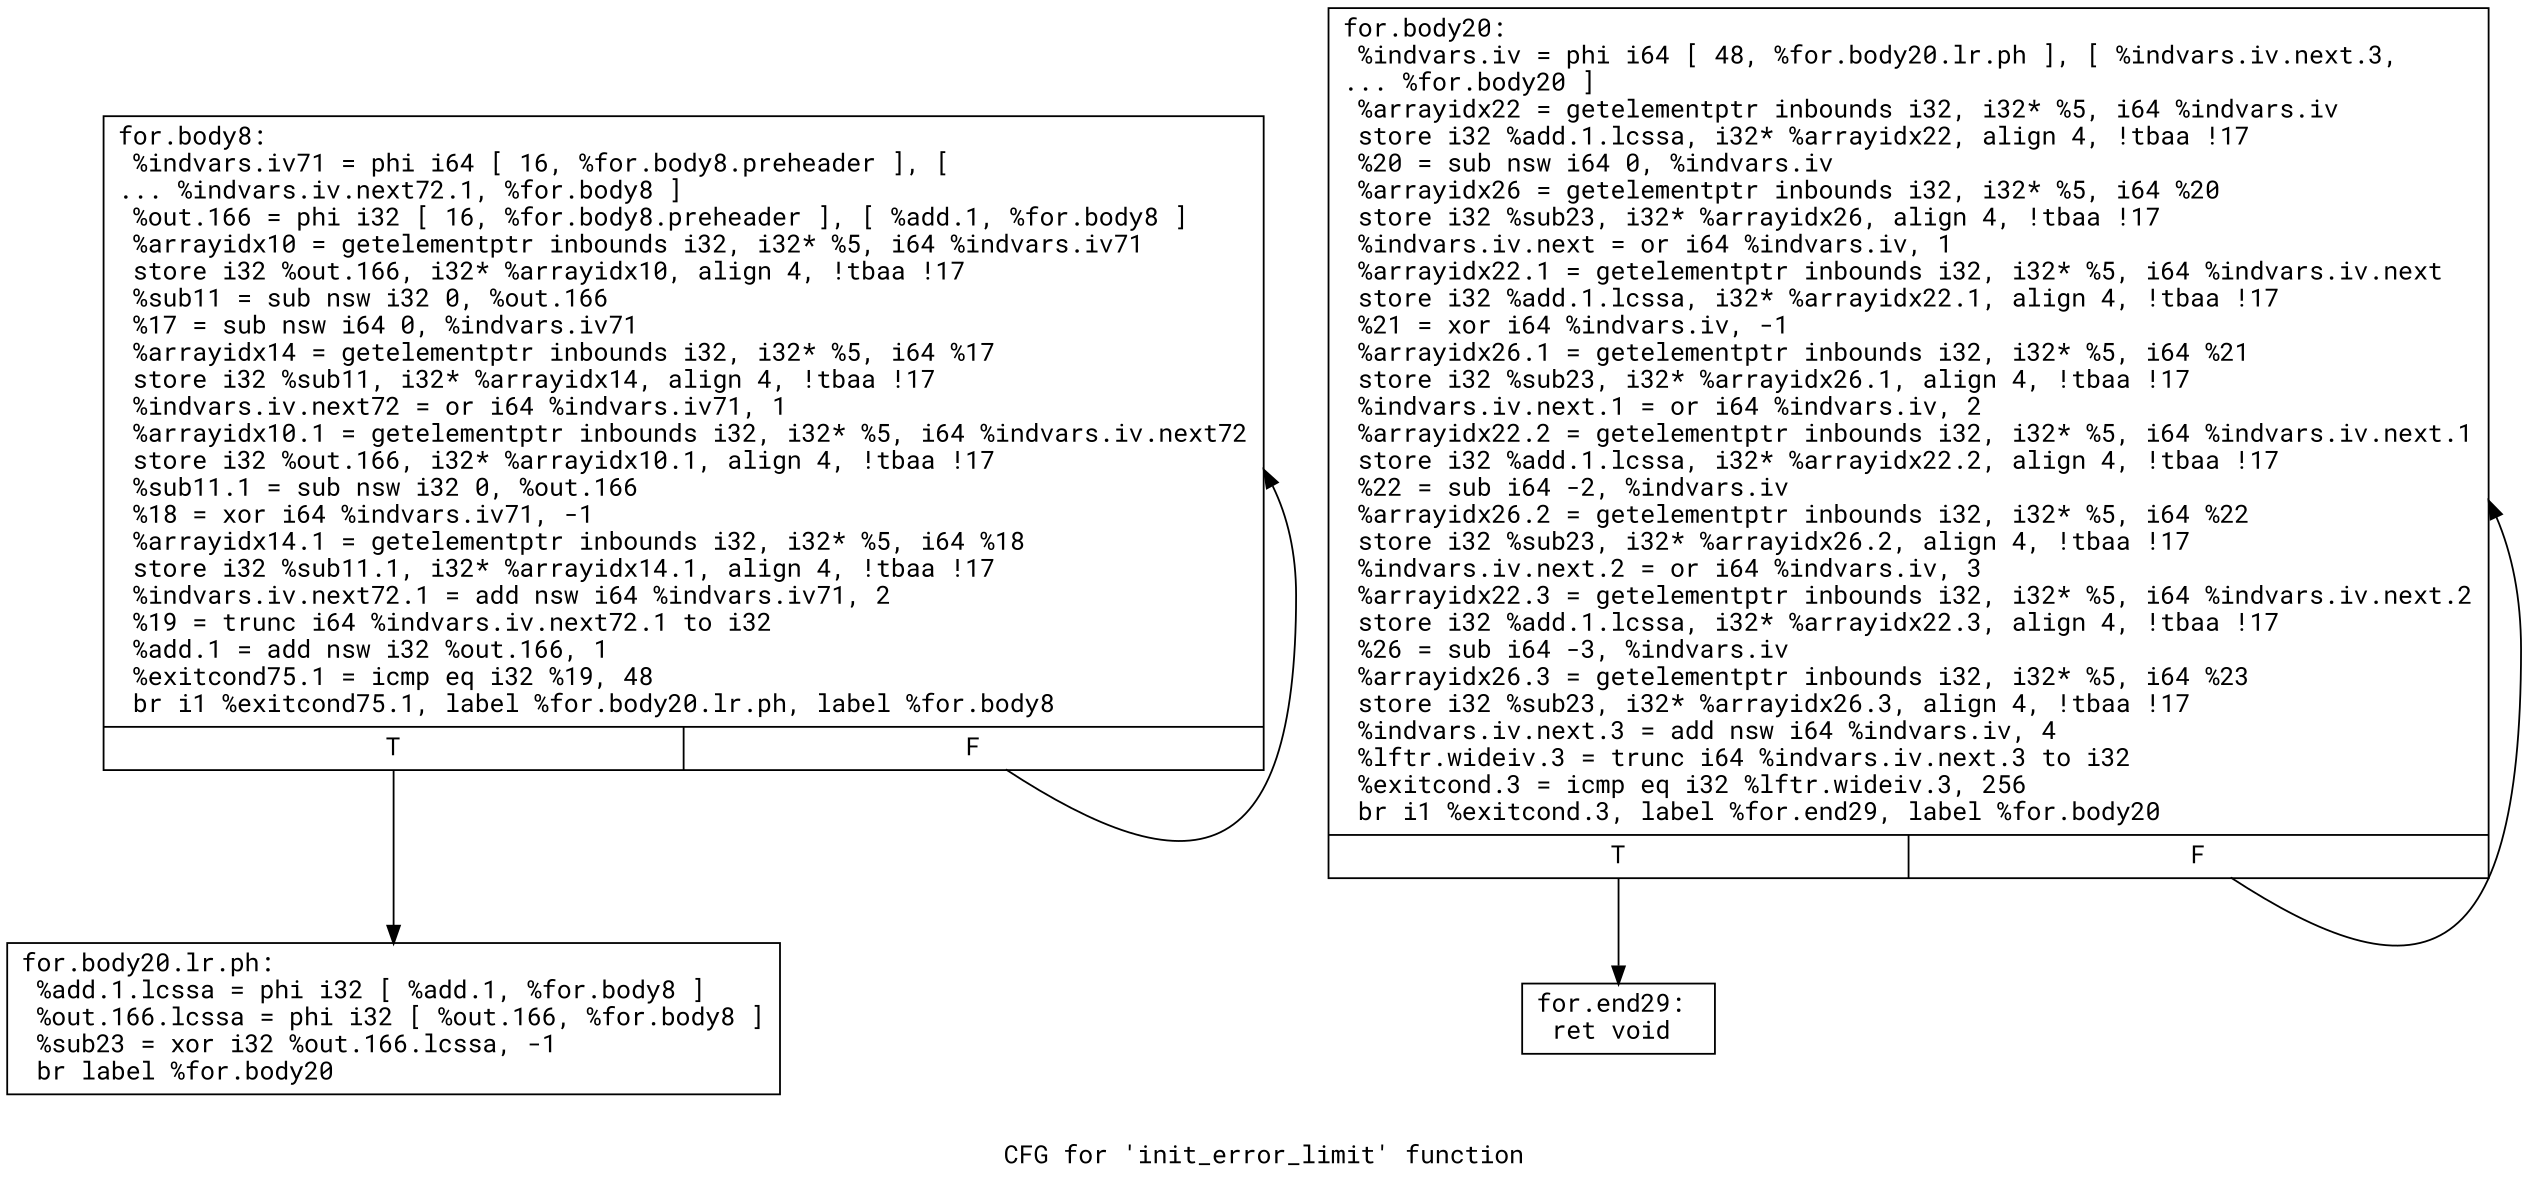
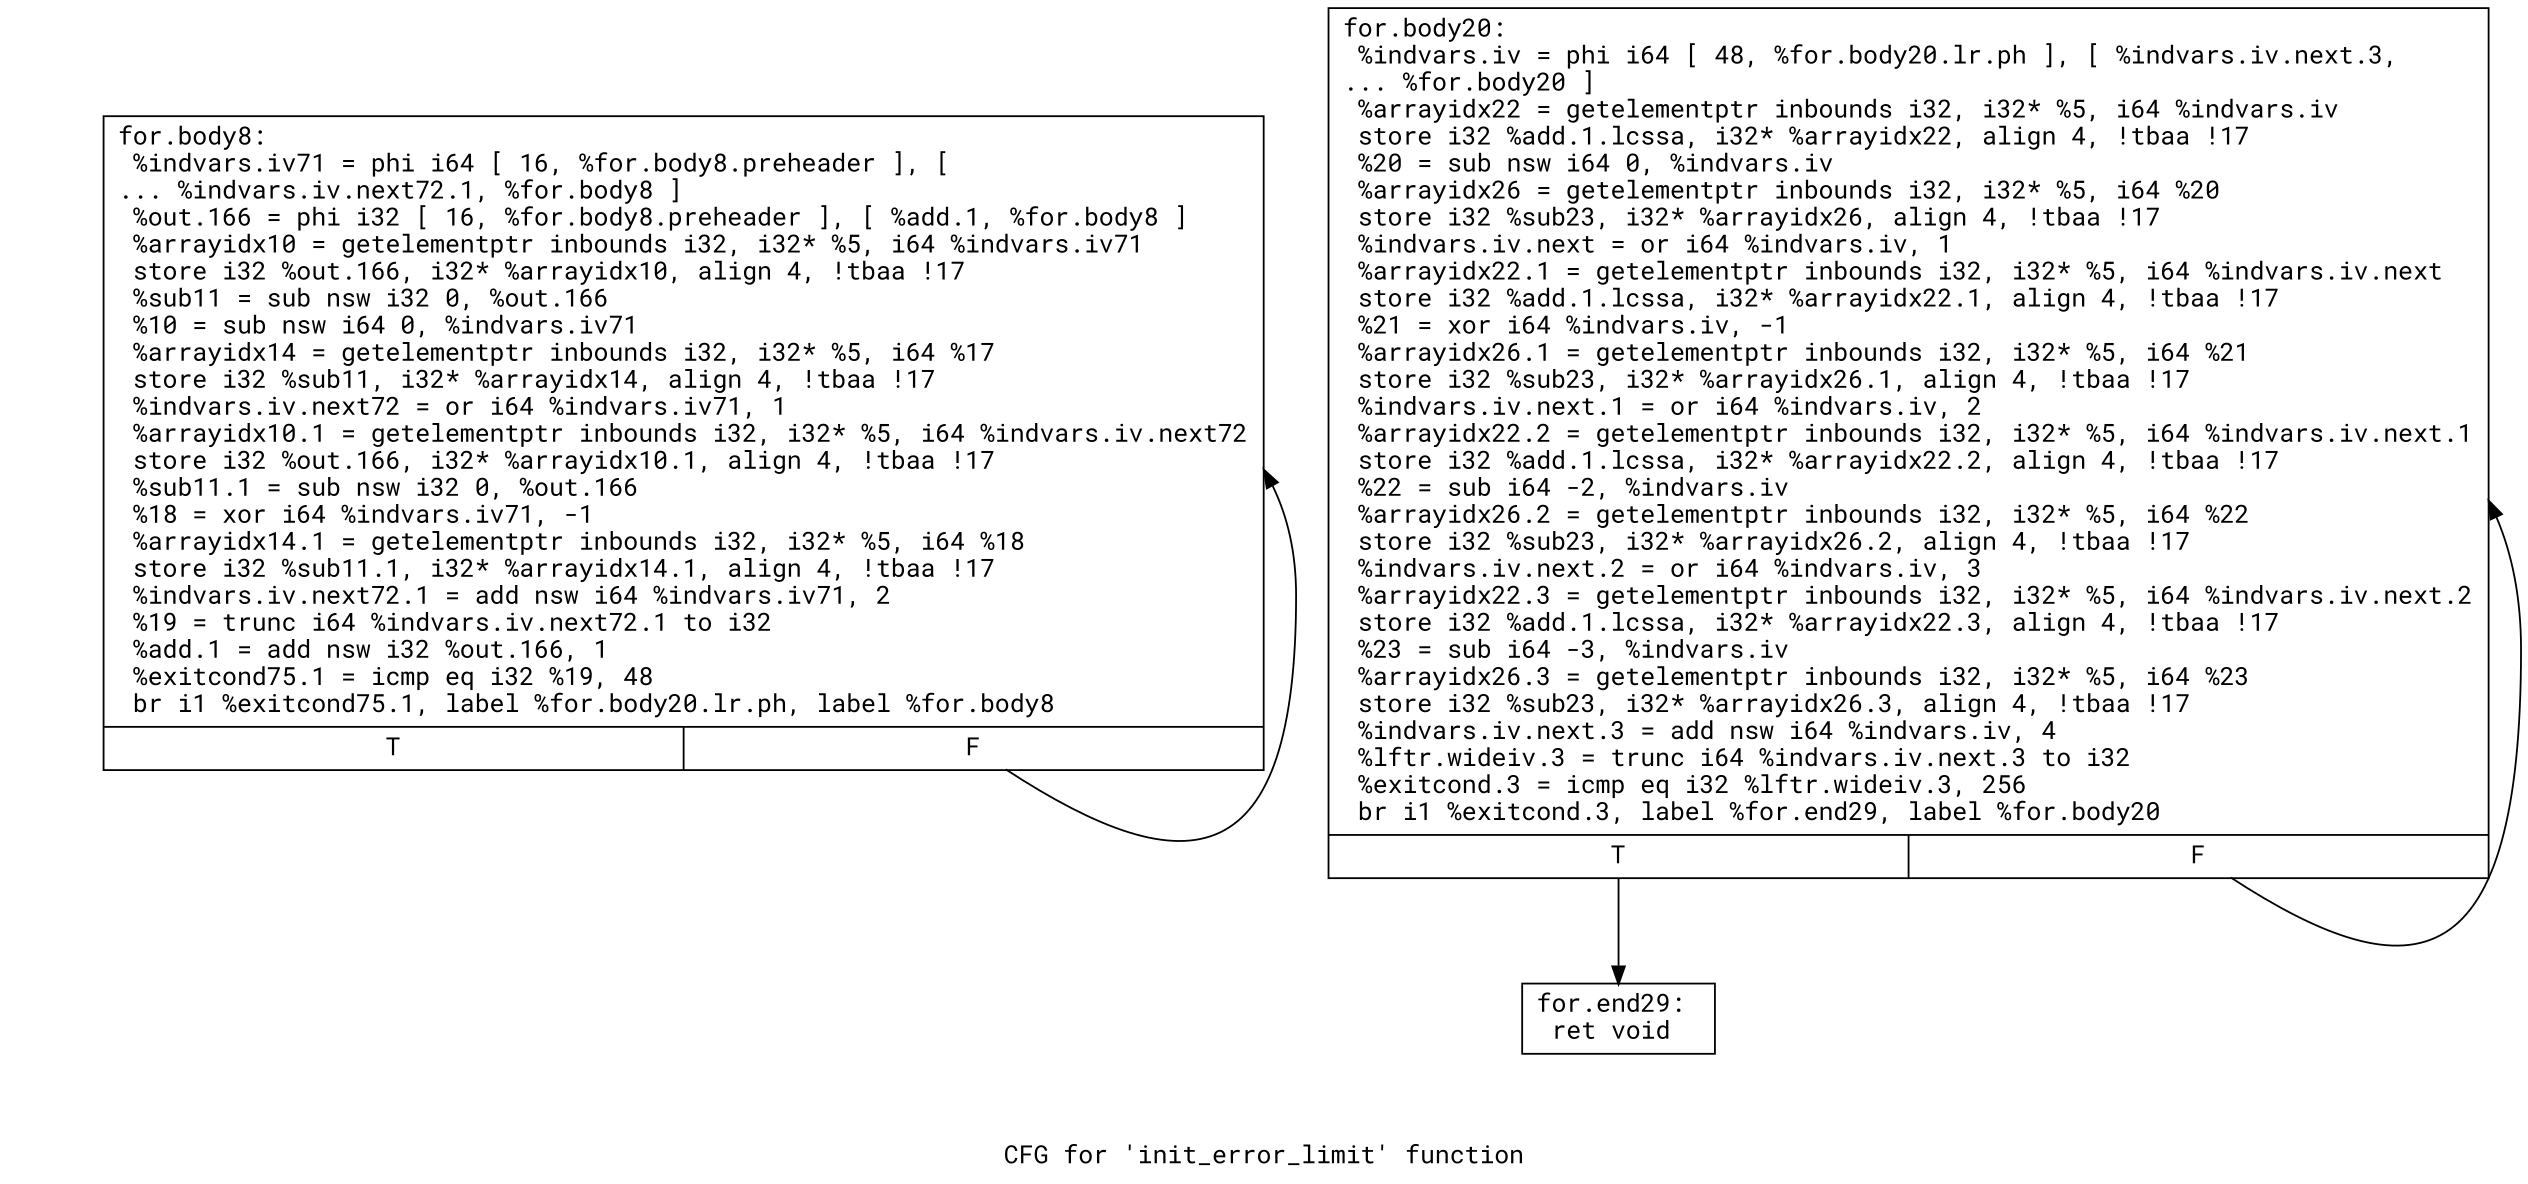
(378, 326) -> (378, 326)
(1566, 650) -> (1566, 650)
(394, 1019) -> none
